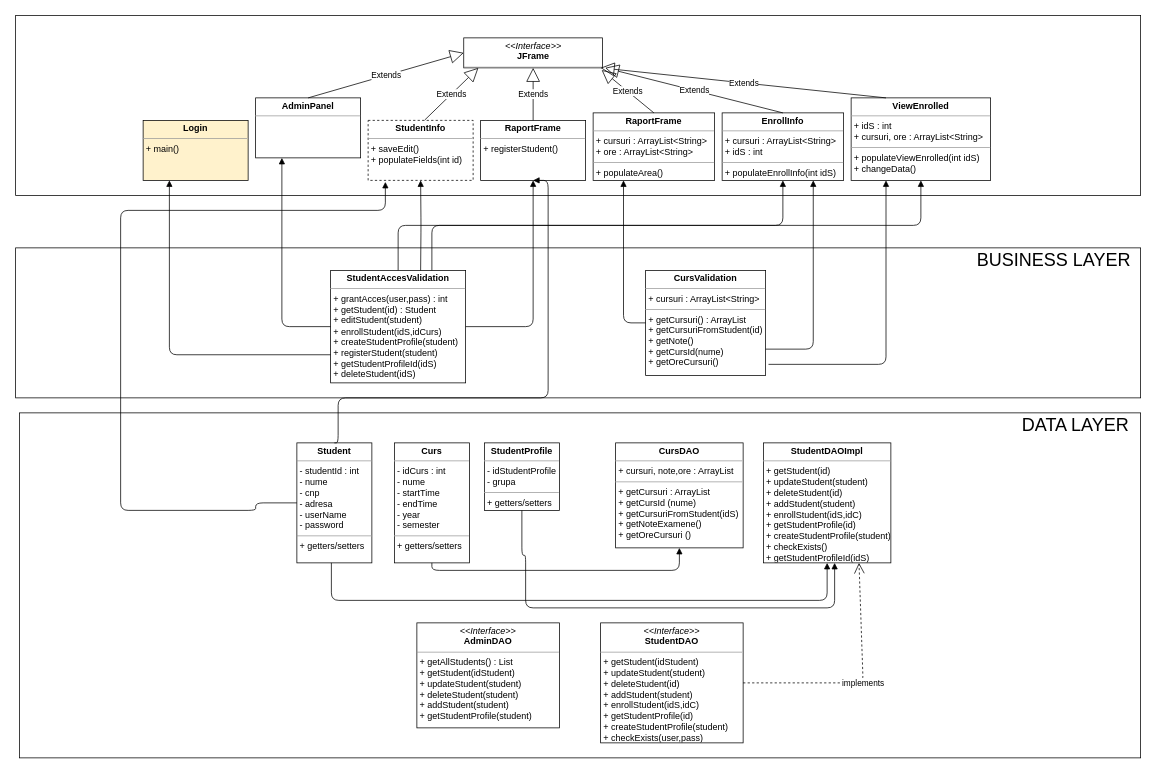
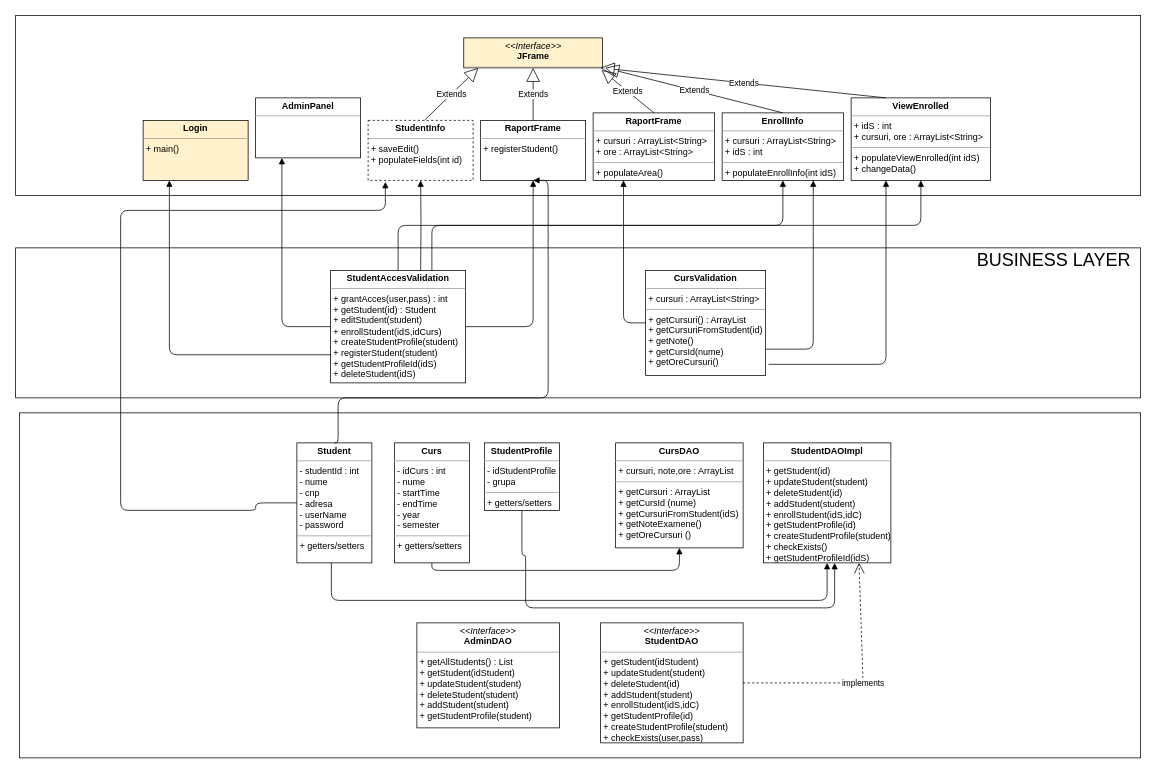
(533, 53) -> (533, 53)
(380, 77) -> none
(1080, 424) -> none
